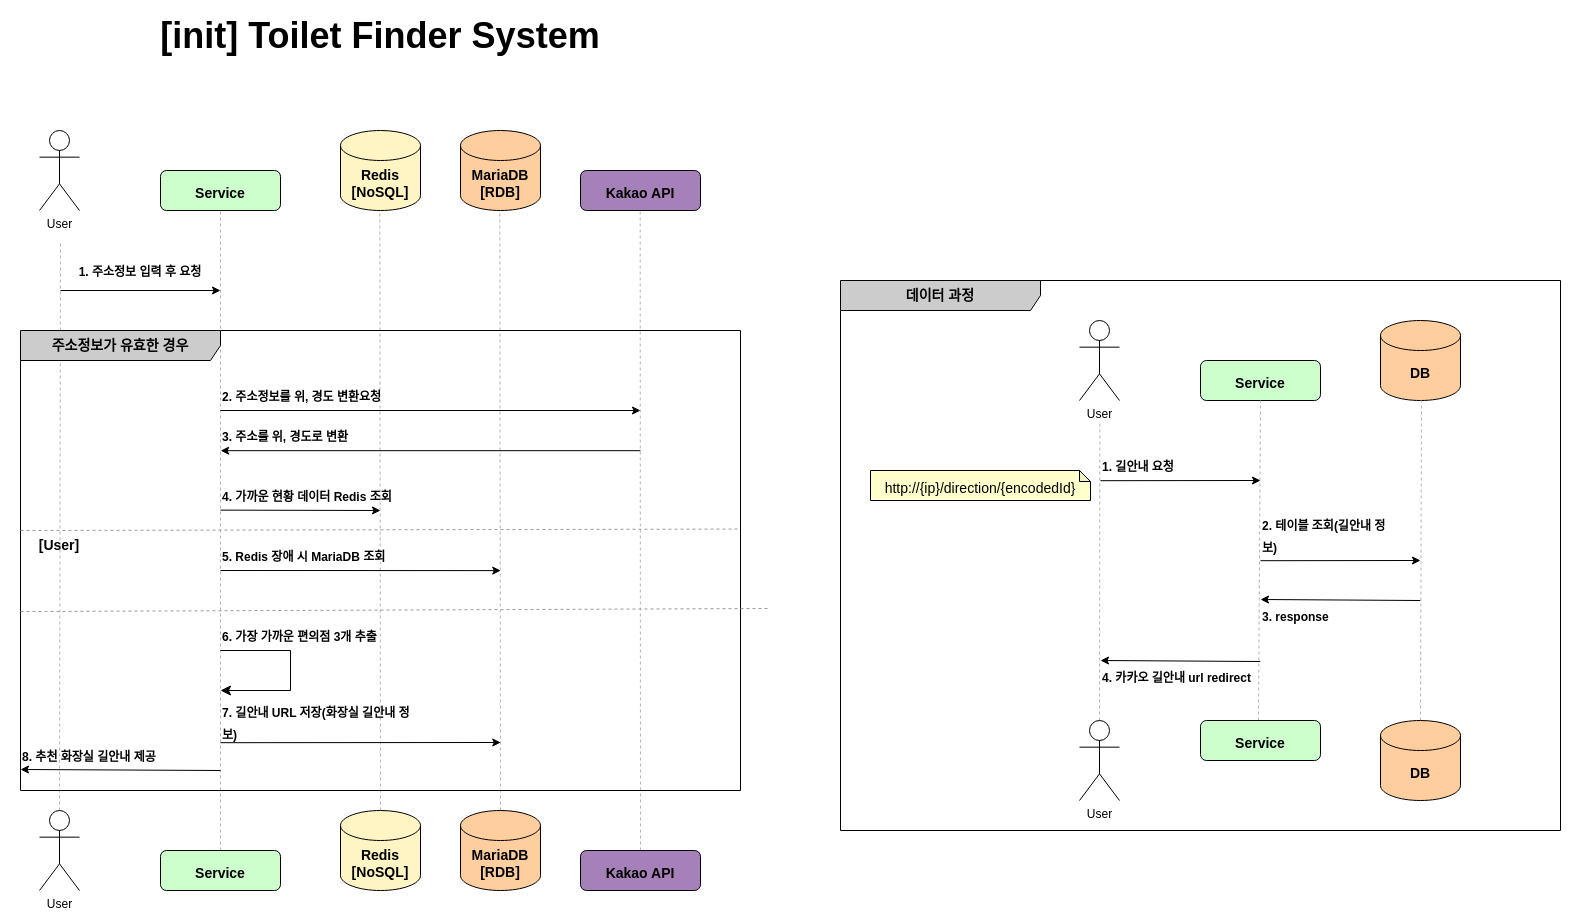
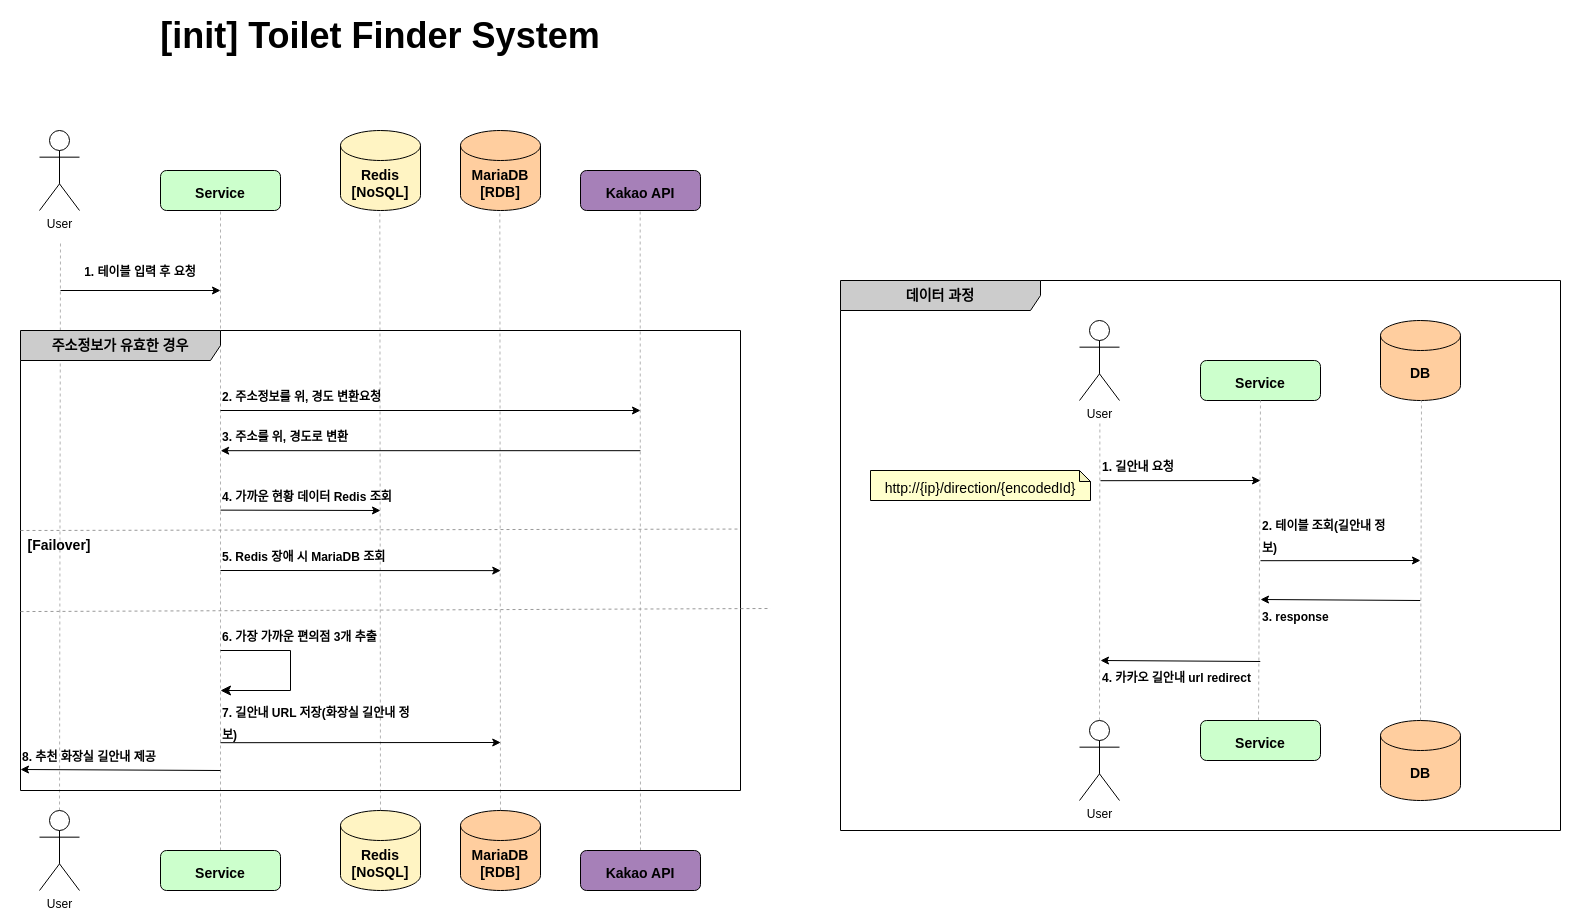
(141, 271) -> (141, 271)
(60, 546) -> (60, 546)
